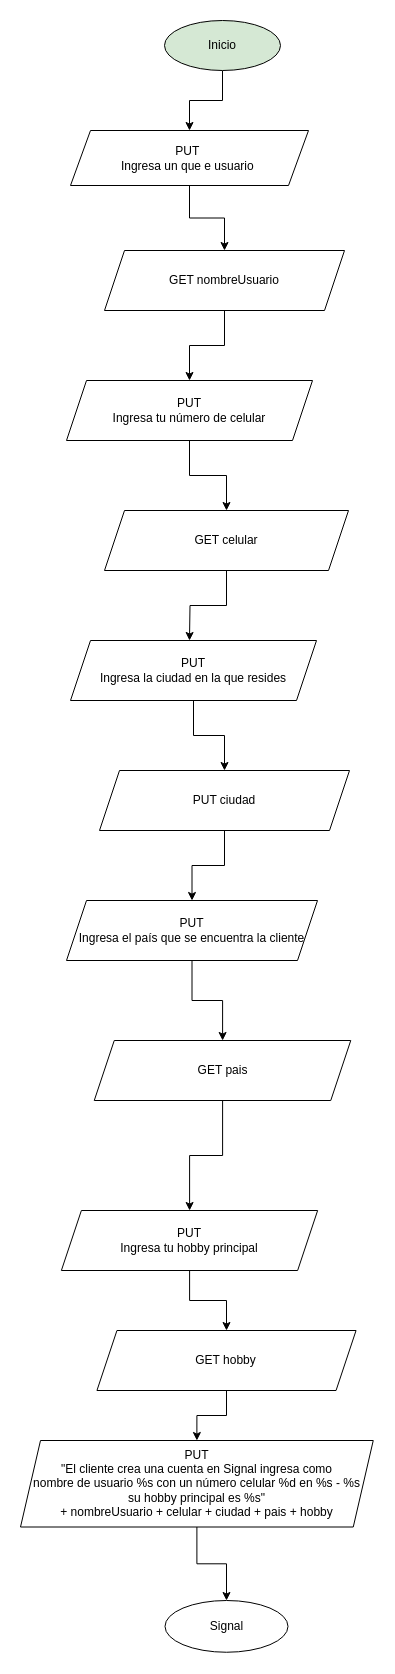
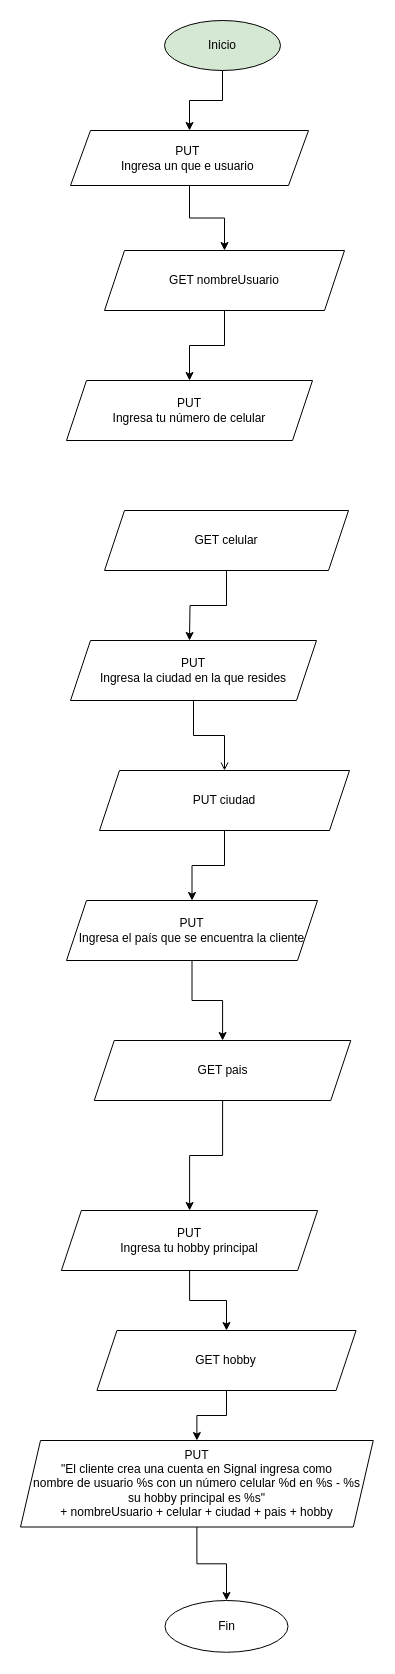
(205, 476) -> none
(225, 762) -> (225, 764)
(227, 1627) -> (227, 1627)
